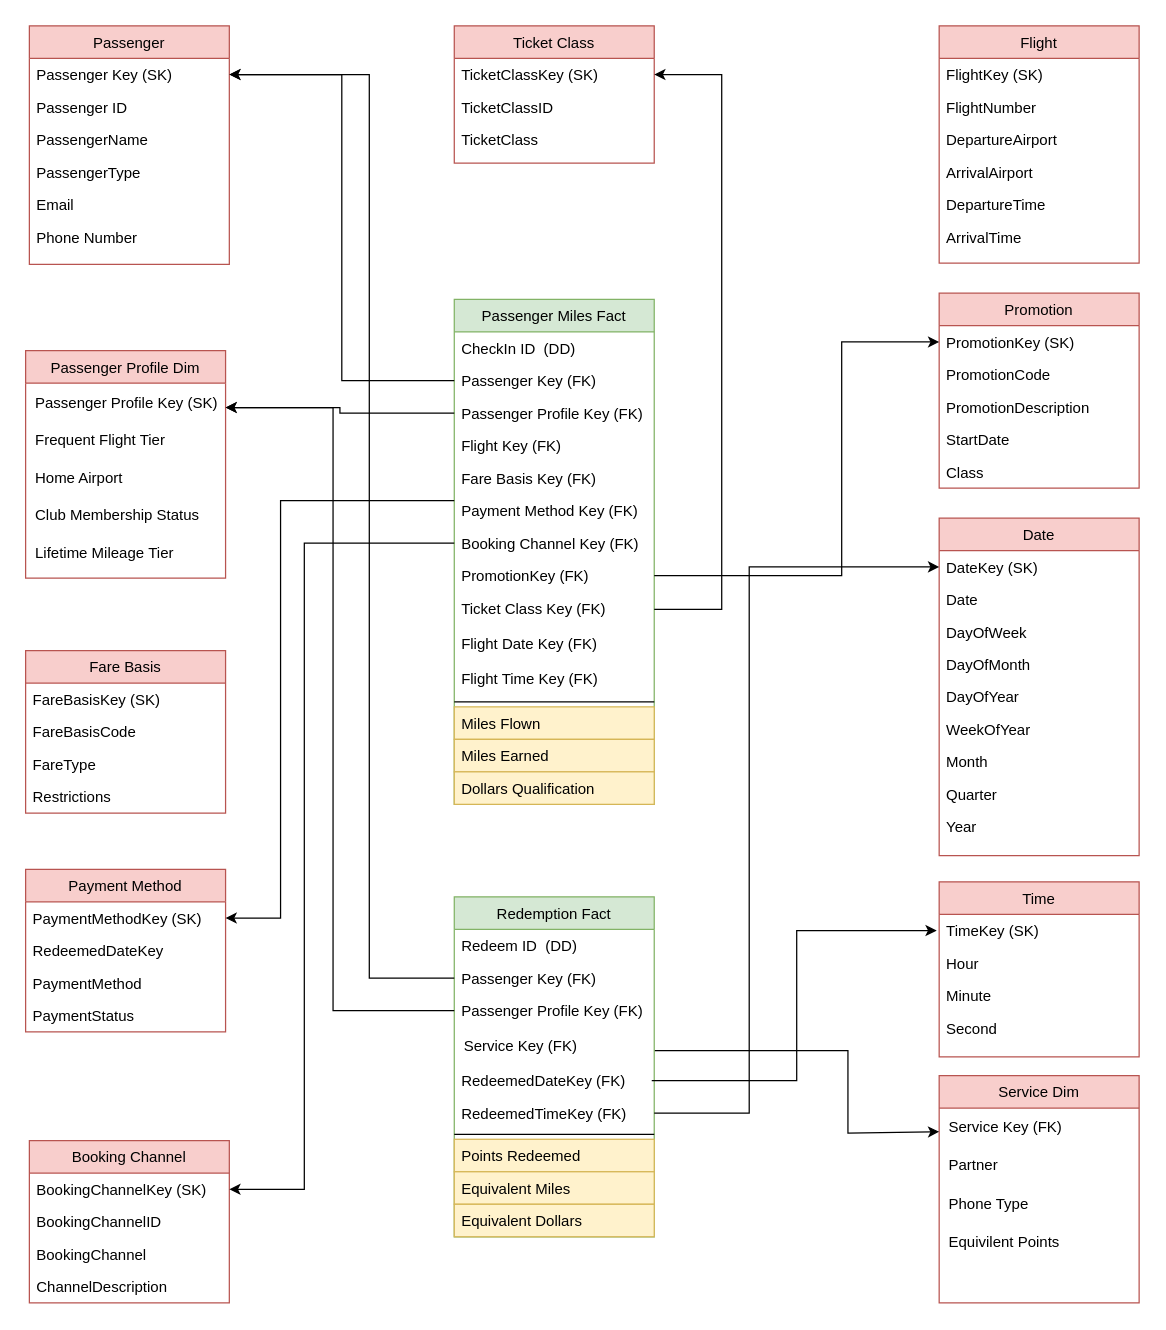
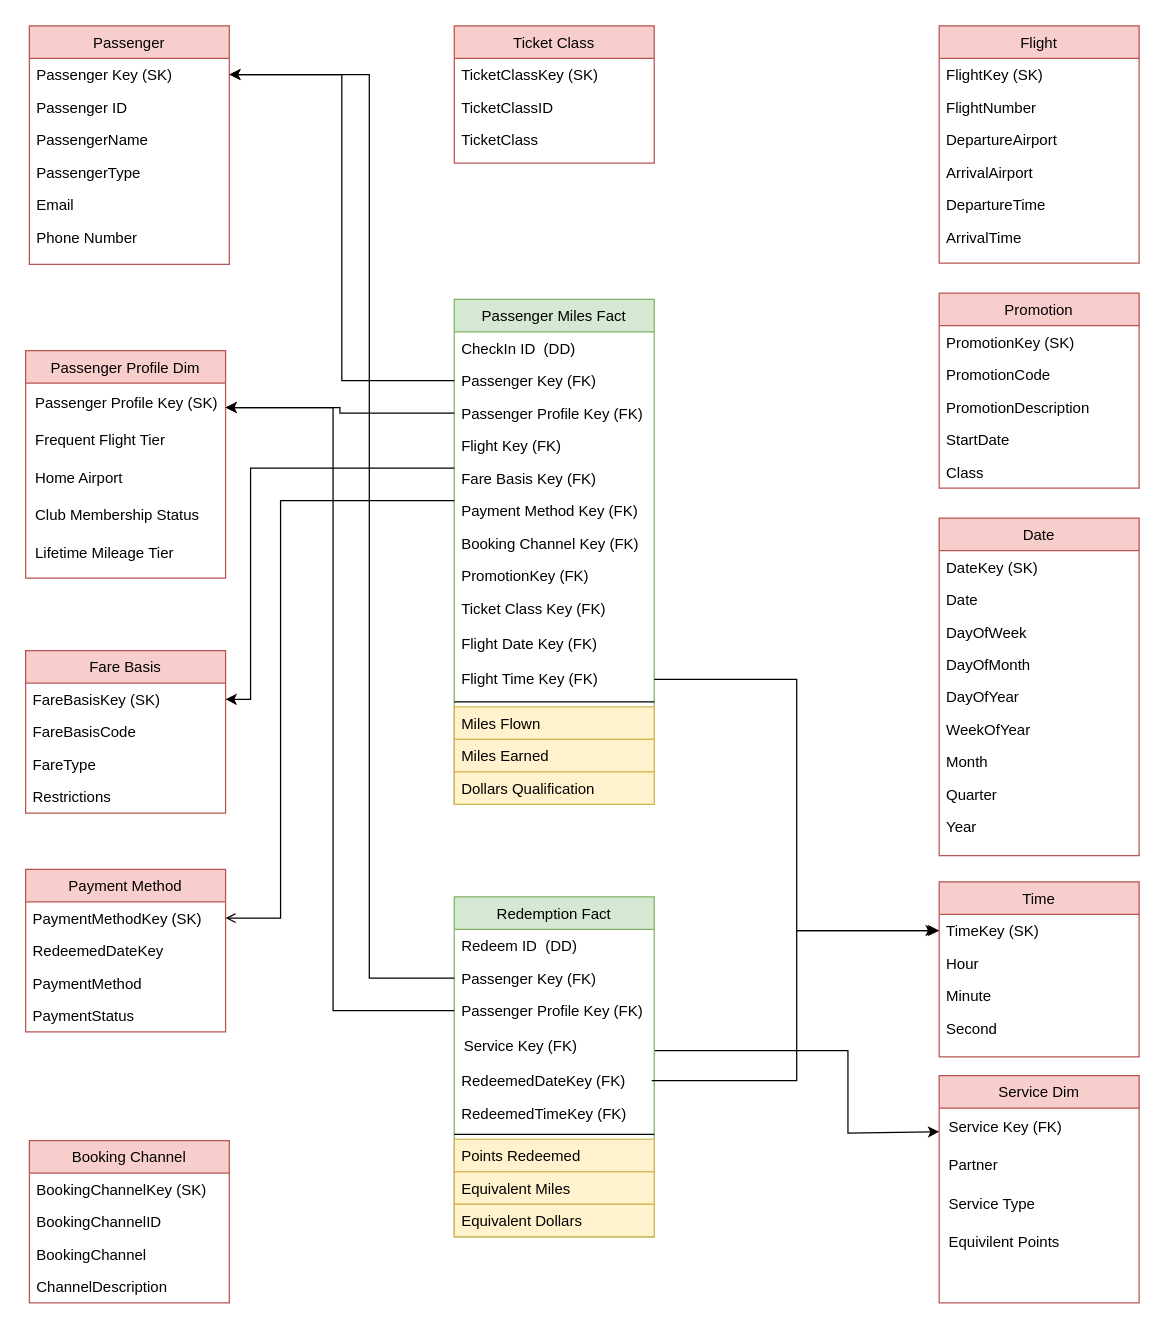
(722, 345) -> none
none -> (251, 491)
(842, 507) -> none
none -> (797, 733)
(749, 796) -> none
(304, 825) -> none
(235, 918) -> (233, 918)
(989, 1204) -> (995, 1204)
